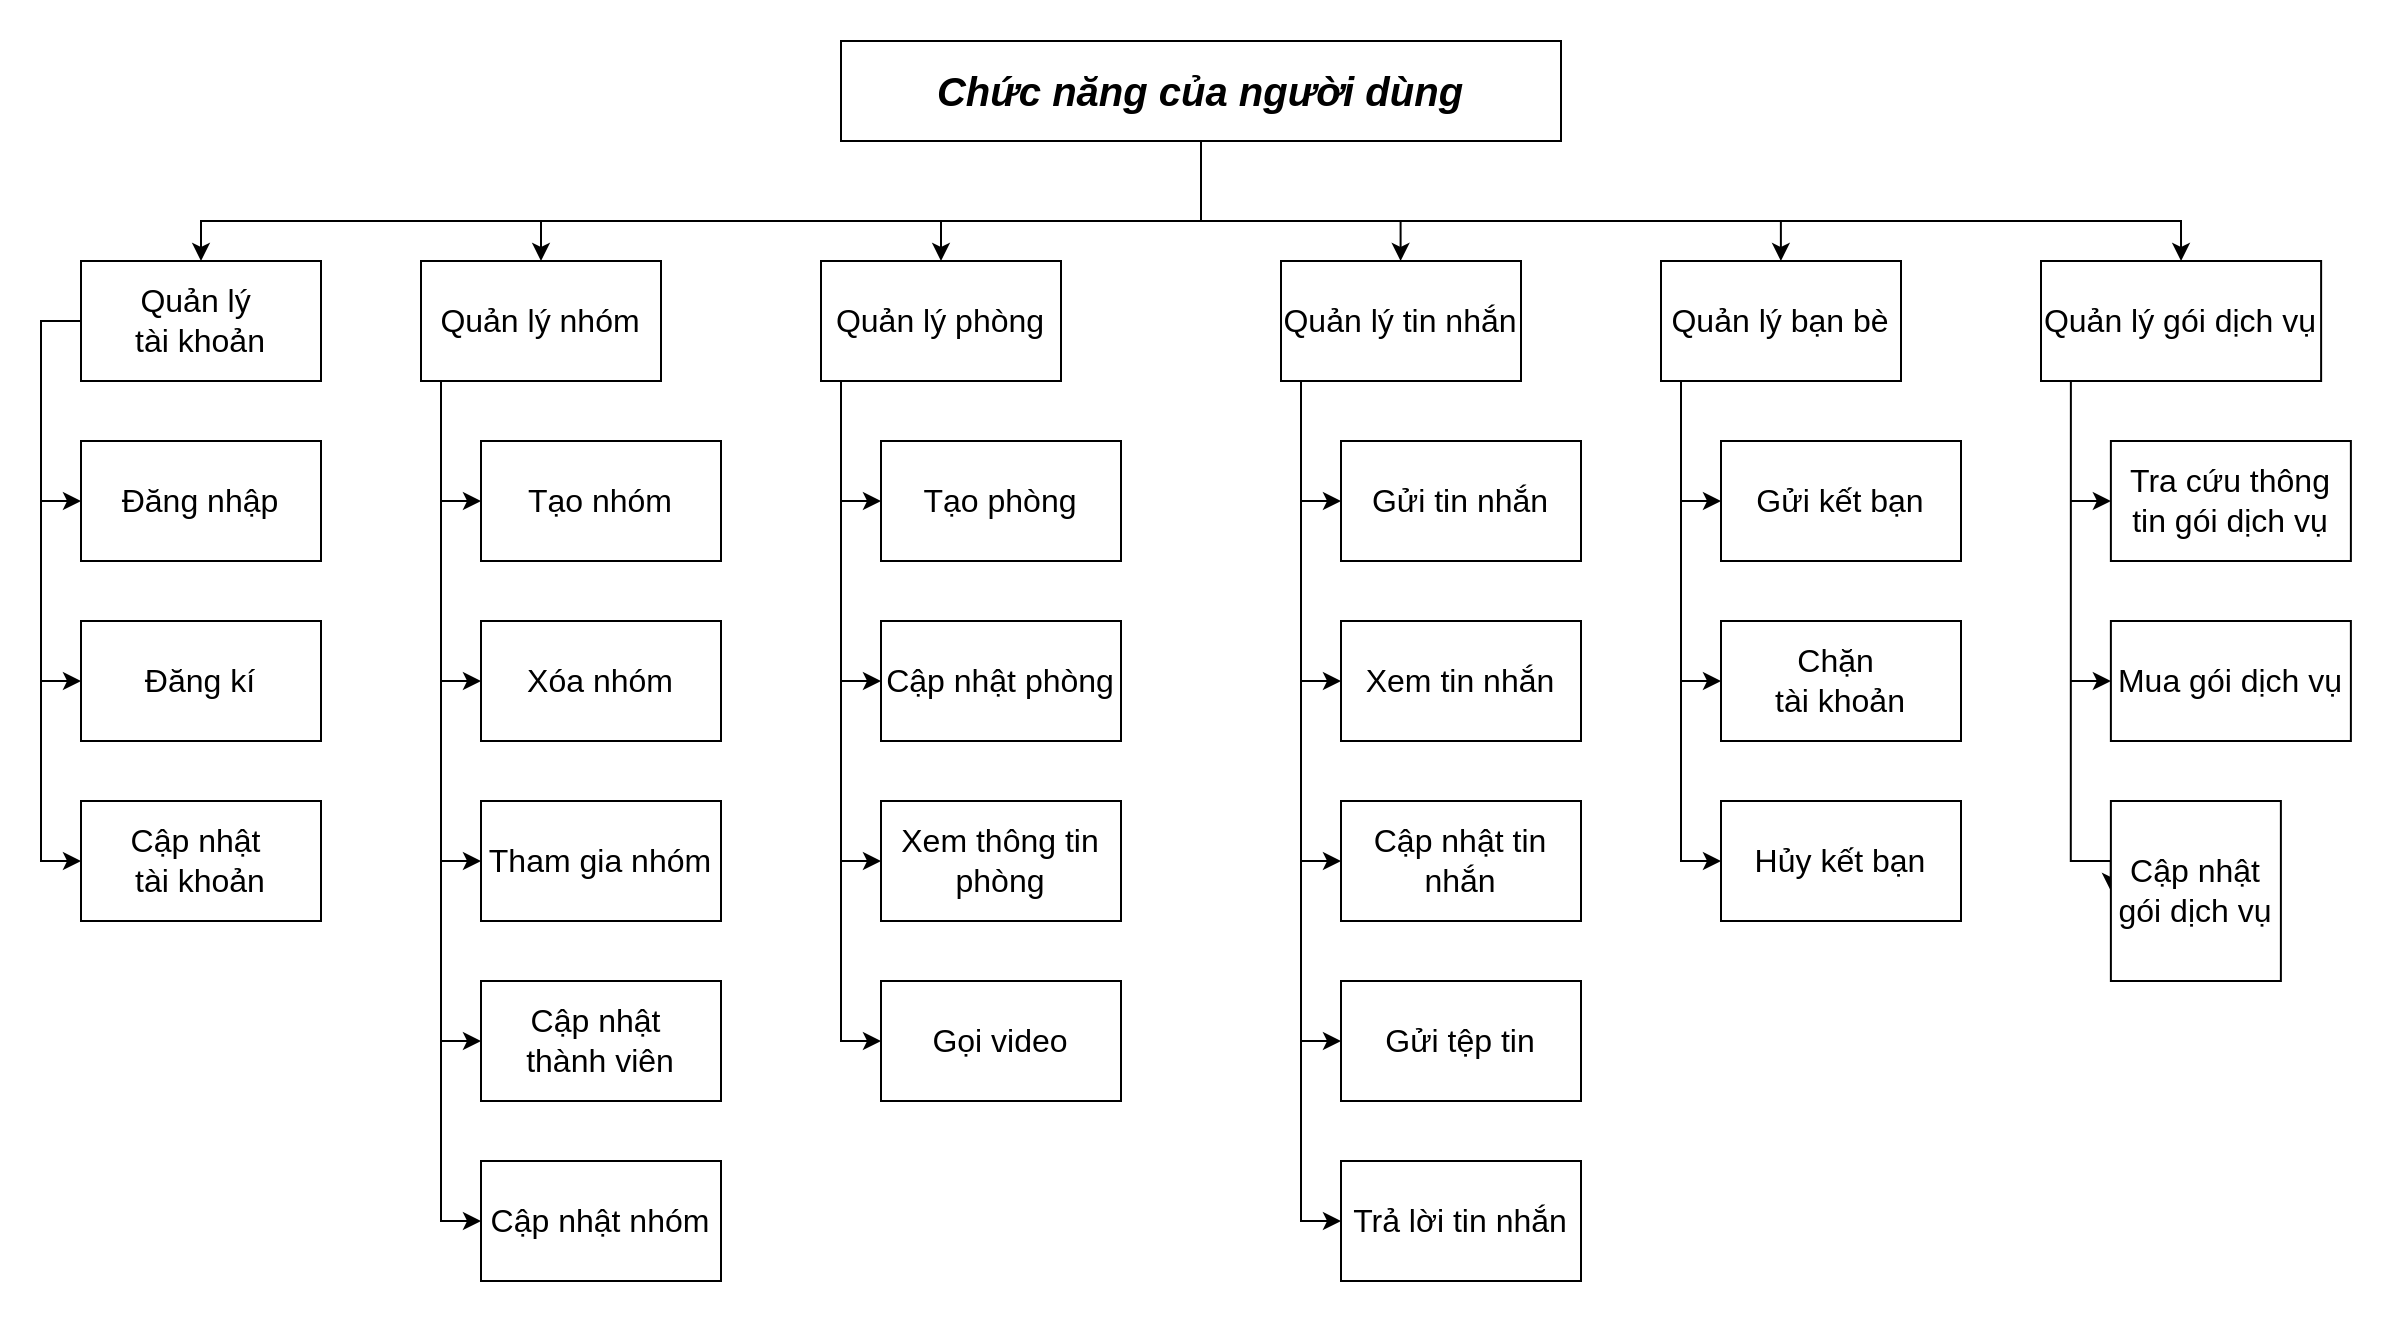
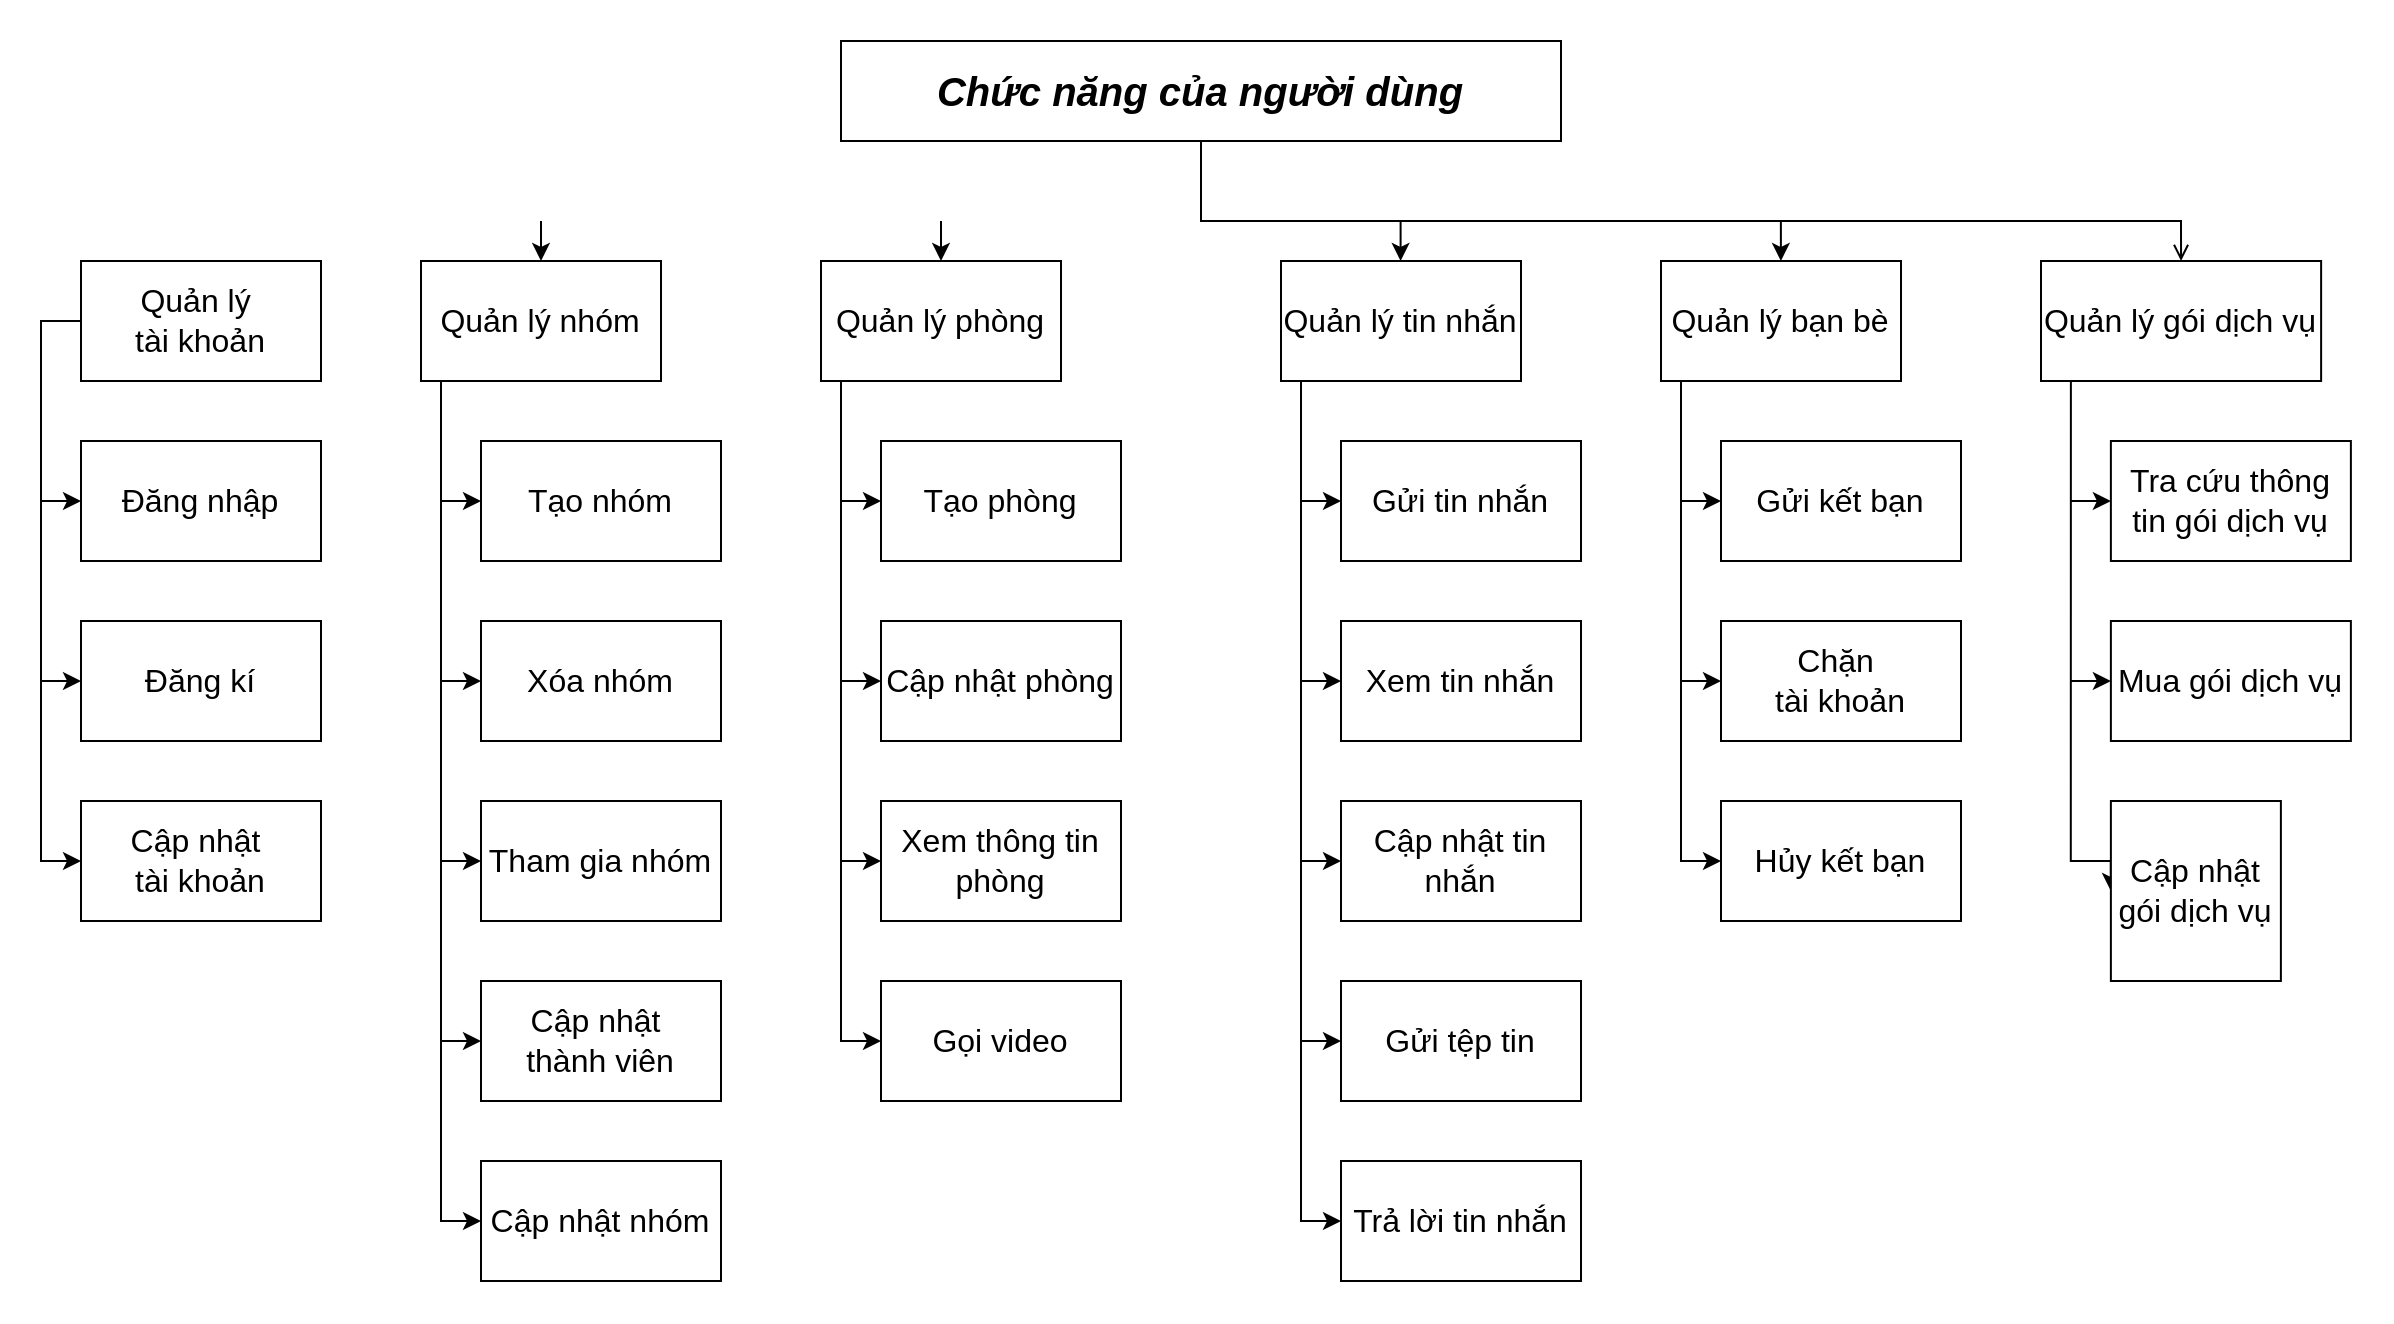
(686, 221) -> none
(2181, 246) -> (2181, 249)
